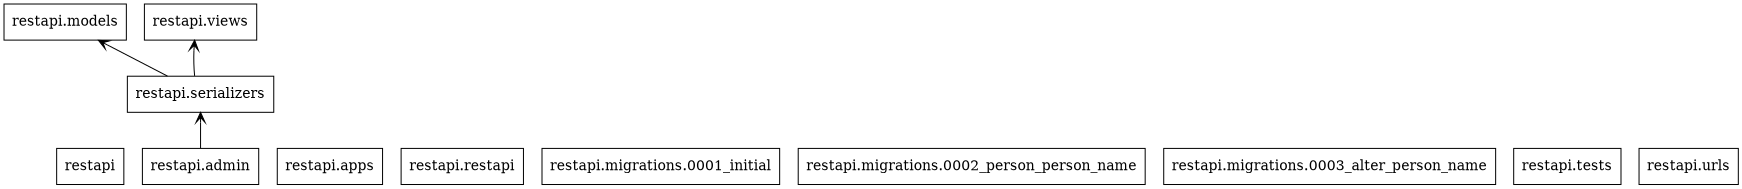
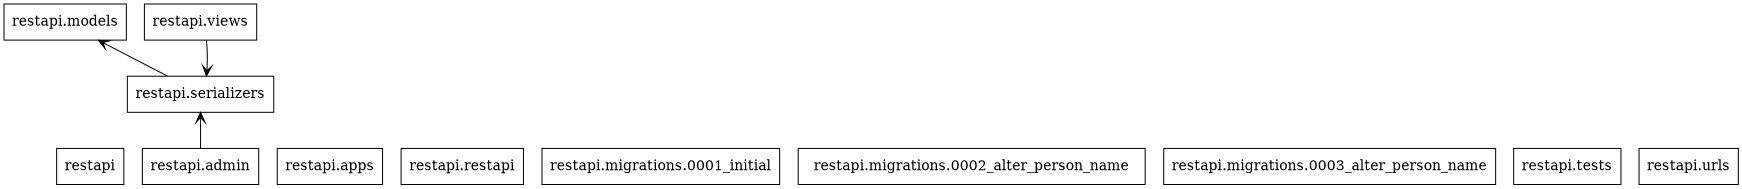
(194, 63) -> (207, 53)
(972, 166) -> (972, 166)
